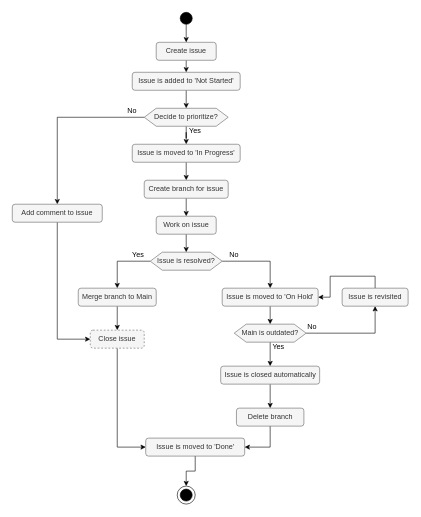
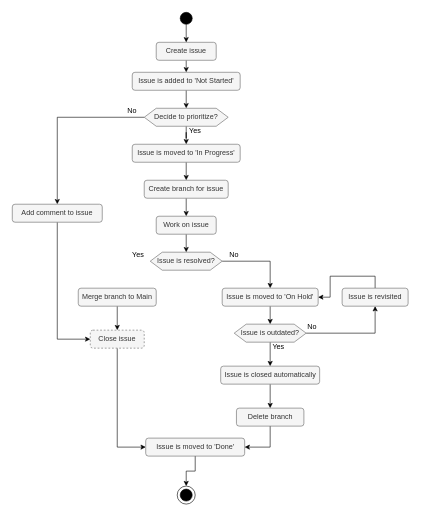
(117, 261) -> none
(270, 333) -> (270, 333)
